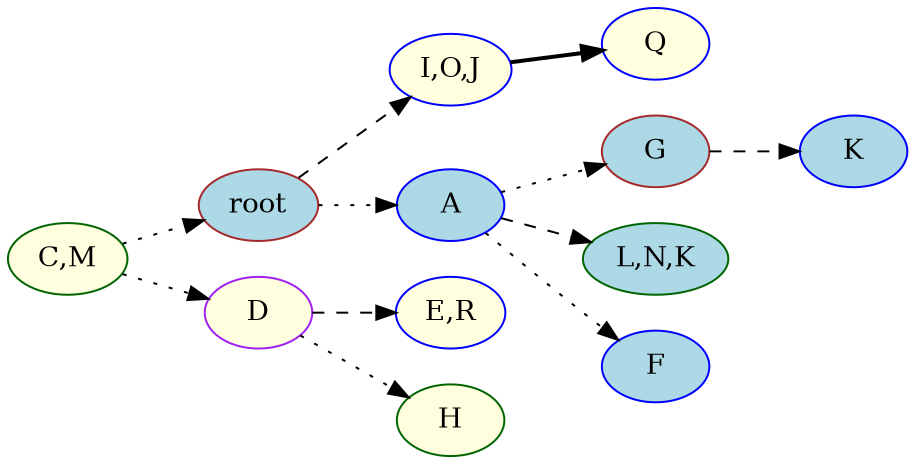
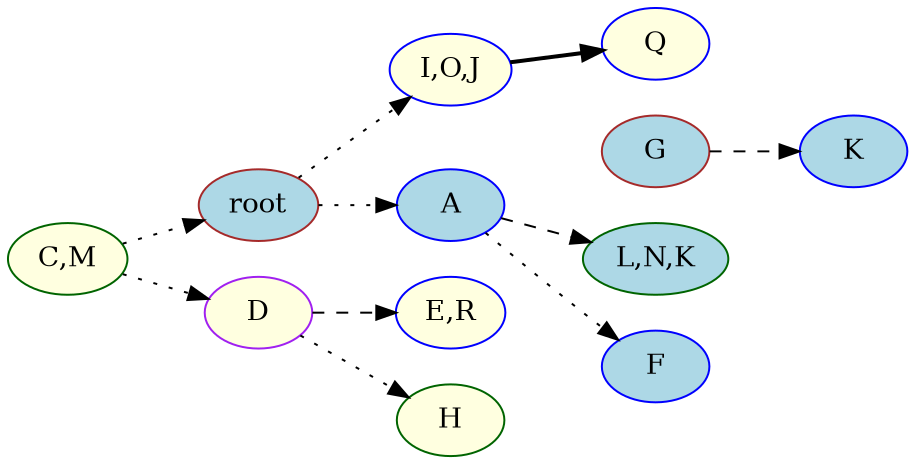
(346, 143) -> (346, 143)
(544, 181) -> none
